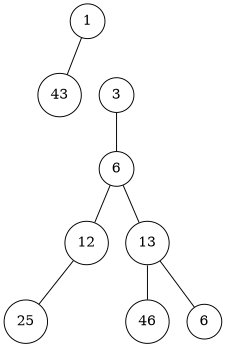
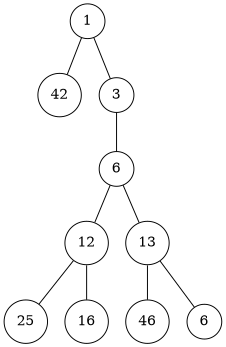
none -> (102, 58)
(60, 95) -> (60, 95)
none -> (87, 322)
